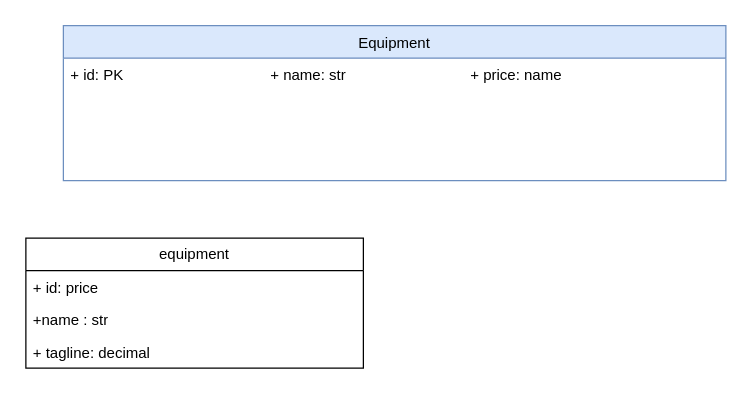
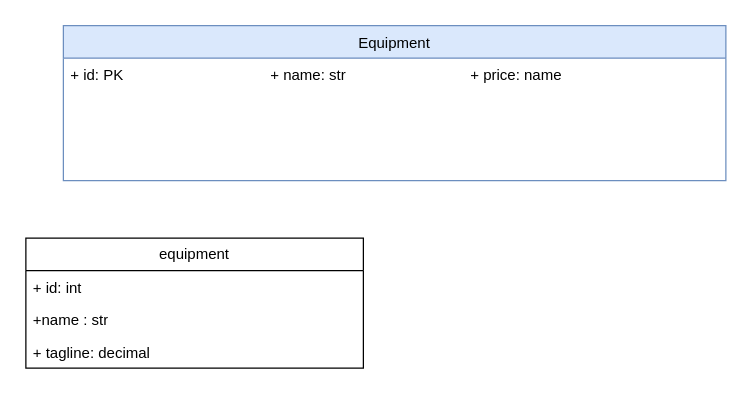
(70, 288) -> (61, 288)
